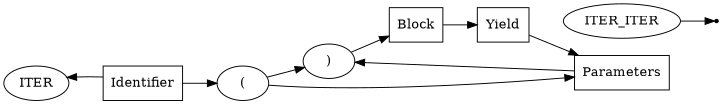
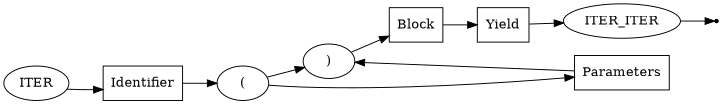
(549, 43) -> (542, 24)
(90, 77) -> (80, 90)
